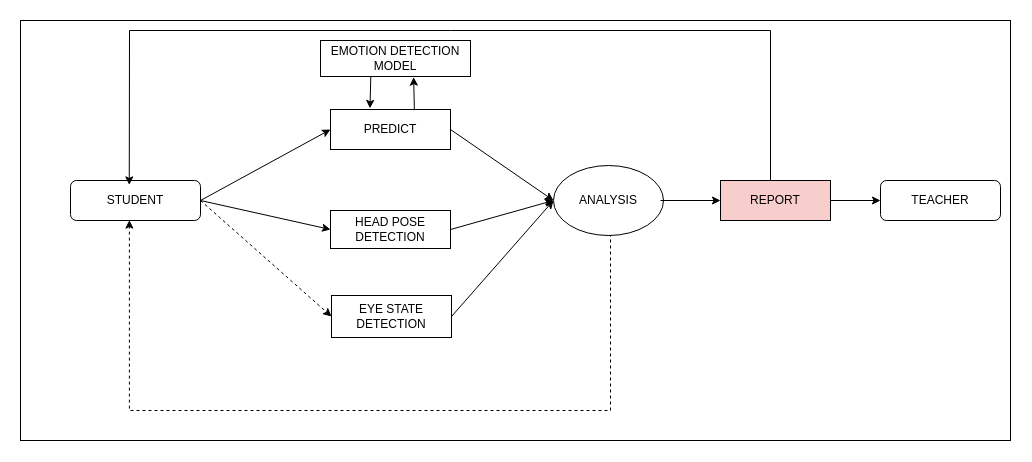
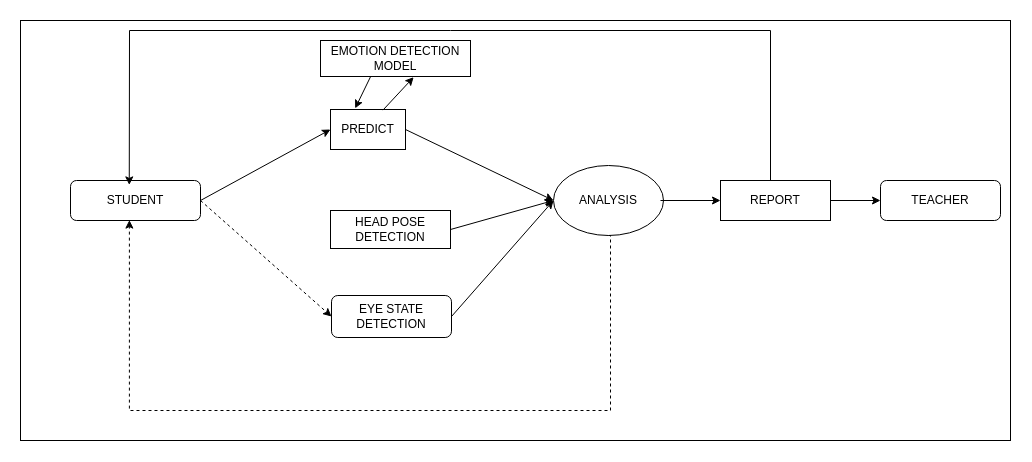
(391, 130) -> (368, 130)
(776, 201) -> (776, 201)
(264, 215) -> none
(392, 317) -> (392, 317)
